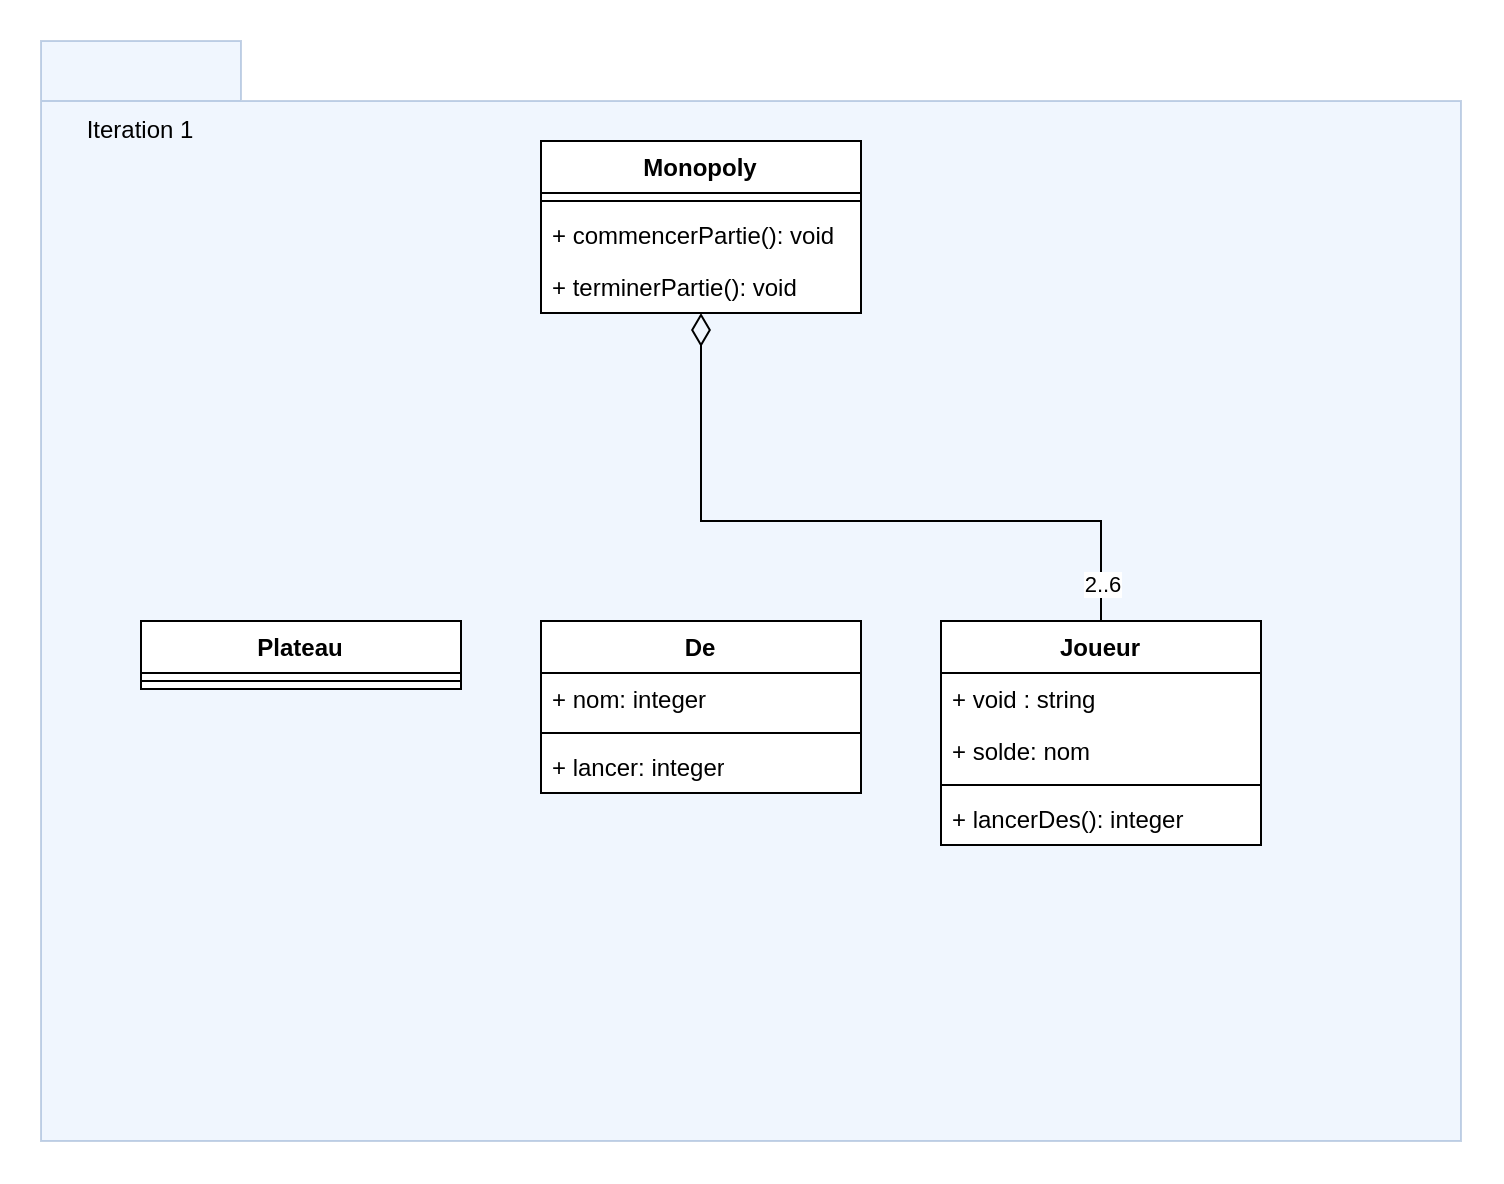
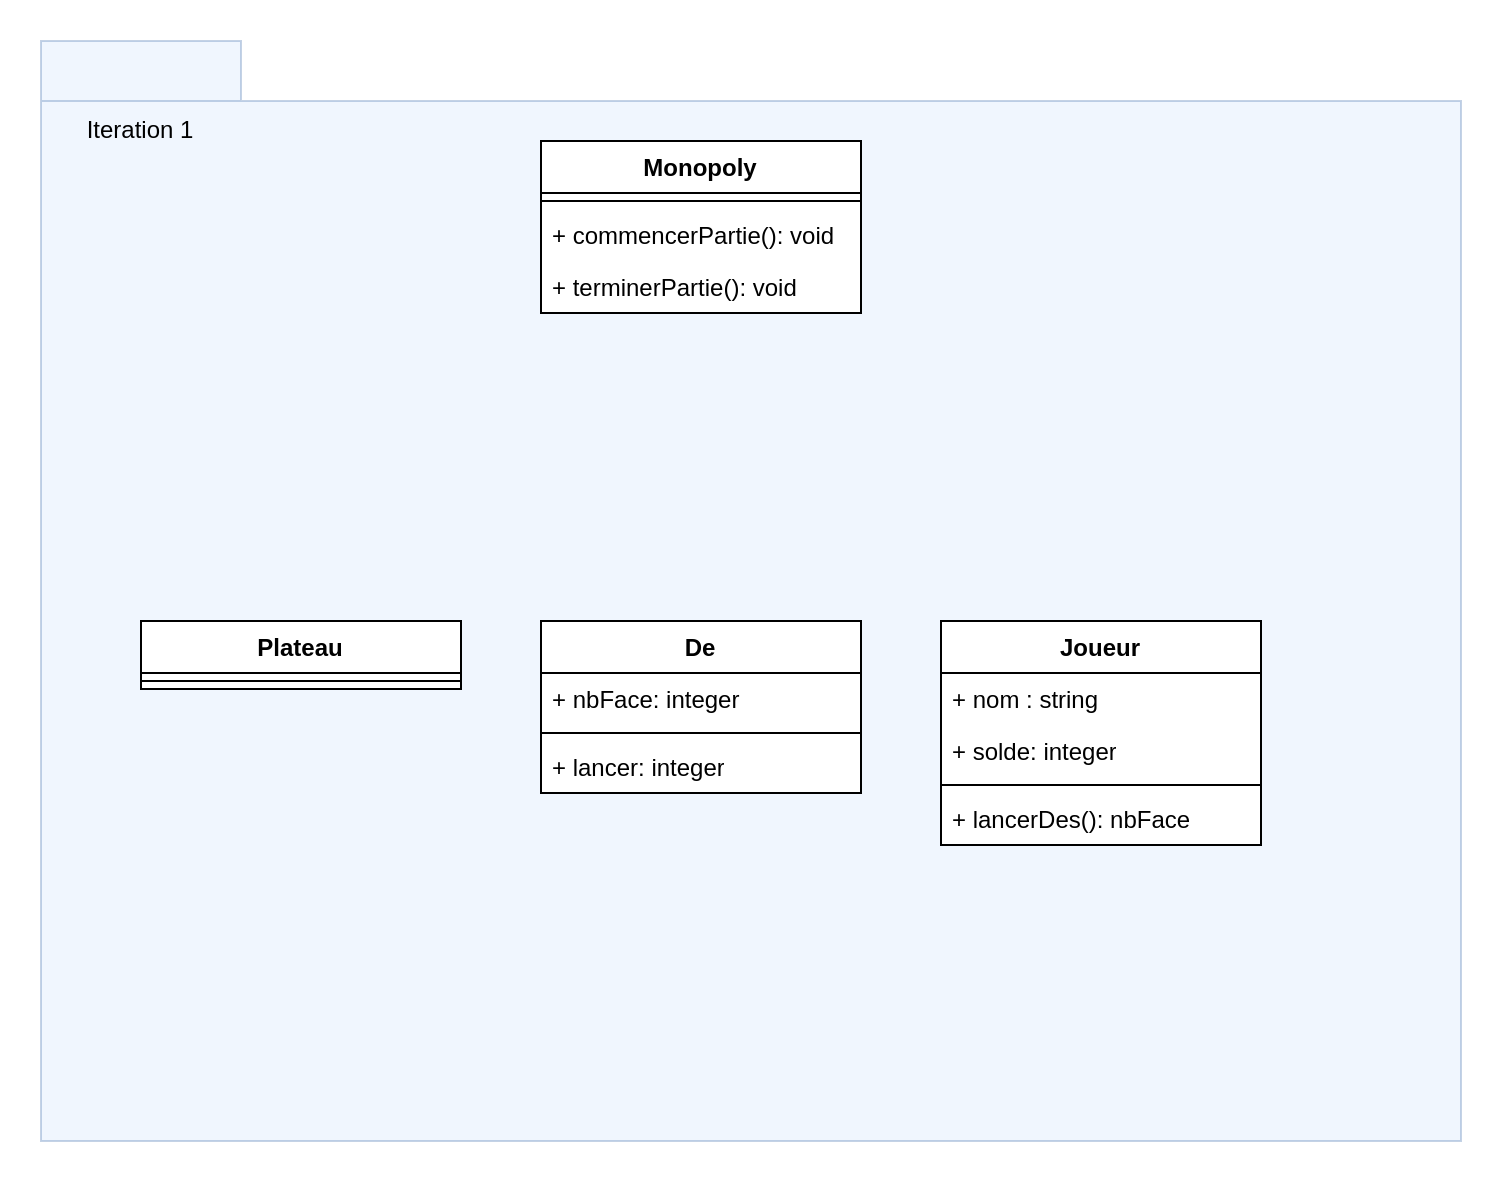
(839, 521) -> none
(635, 701) -> (655, 701)
(1035, 701) -> (1031, 701)
(1021, 753) -> (1045, 753)
(1085, 821) -> (1082, 821)
